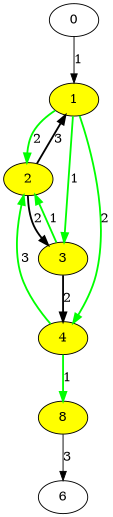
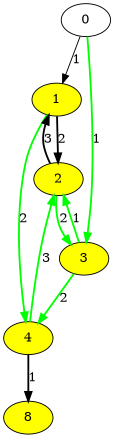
(36, 128) -> (57, 135)
(69, 174) -> (92, 135)
(31, 218) -> (57, 217)
(63, 294) -> (59, 295)
(63, 373) -> (28, 373)
(63, 497) -> none
